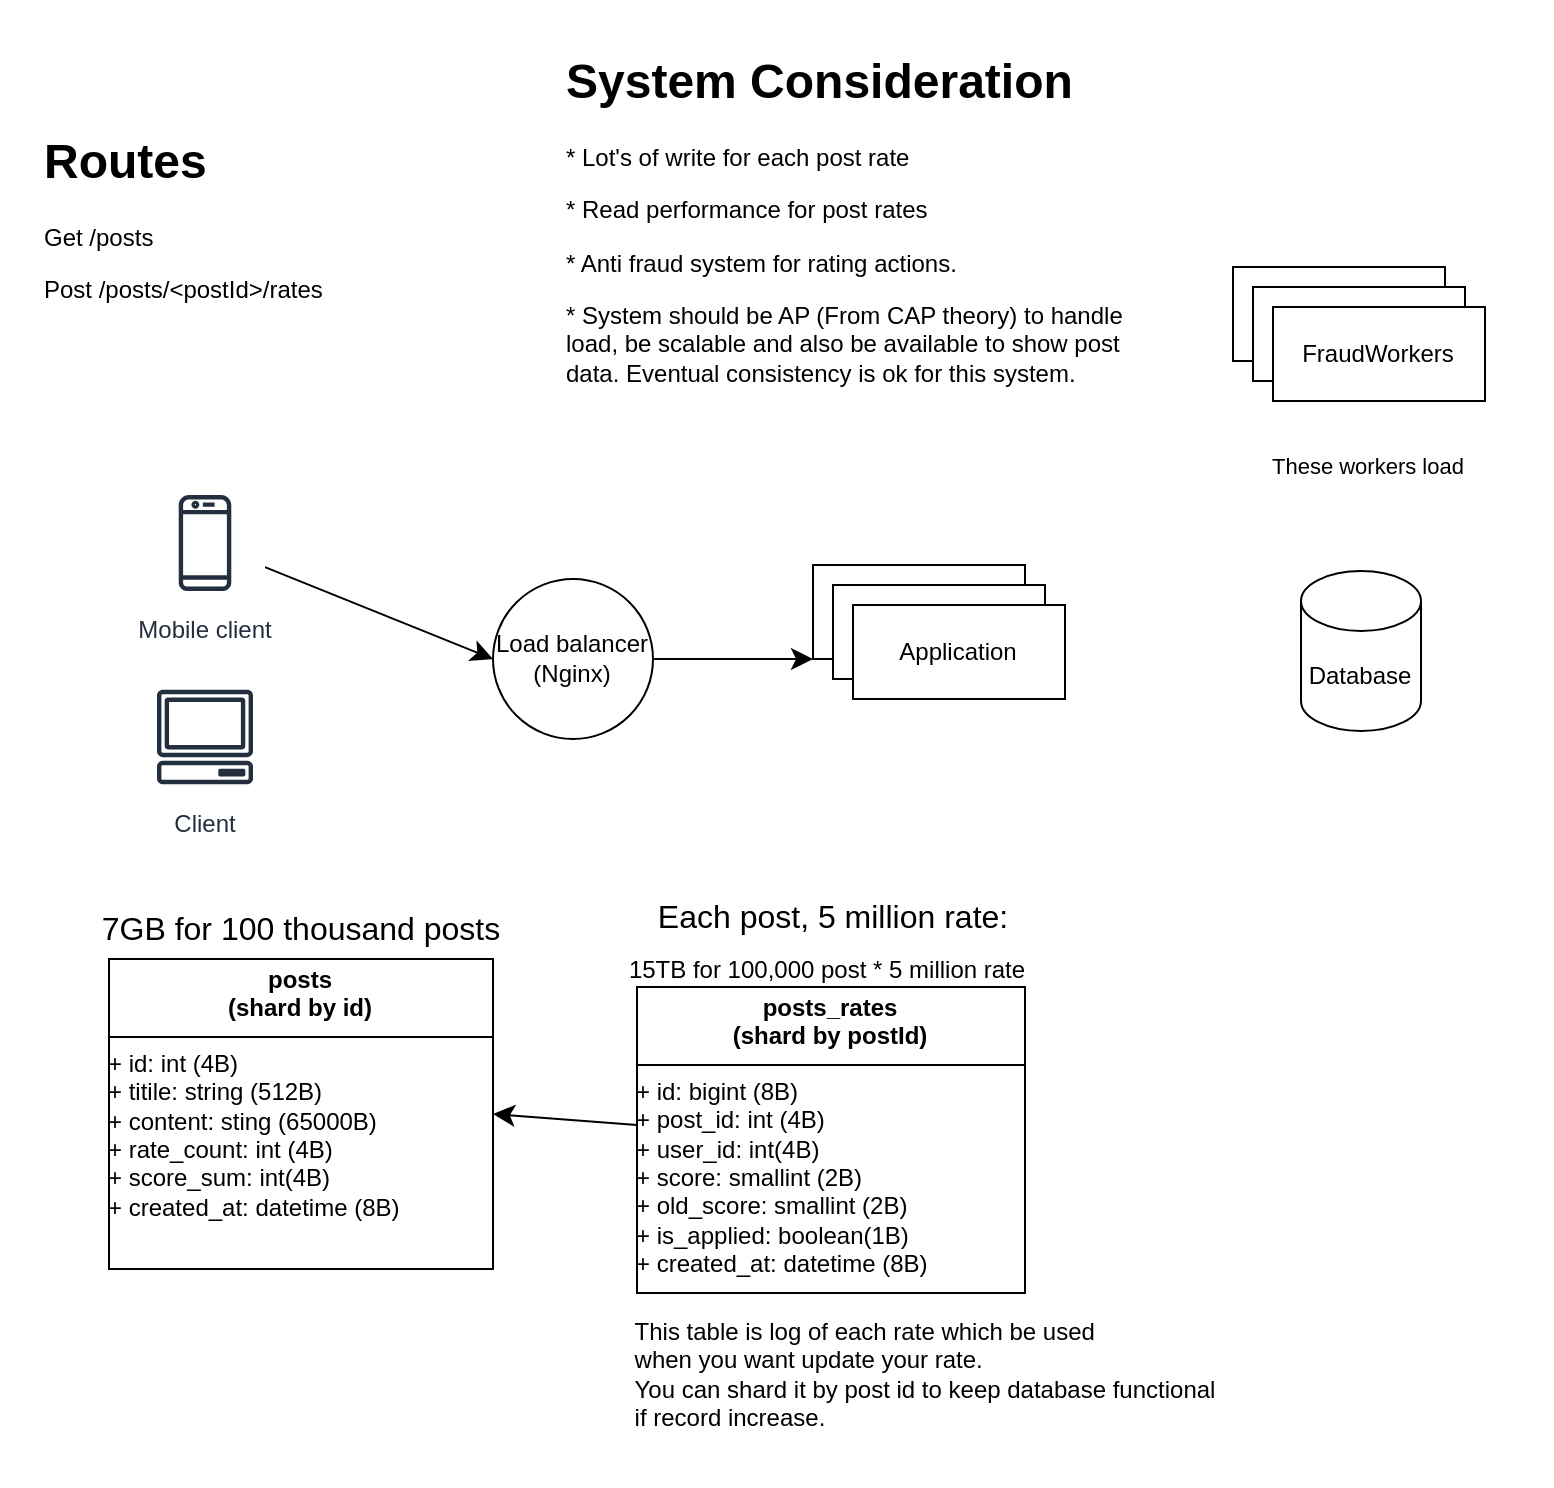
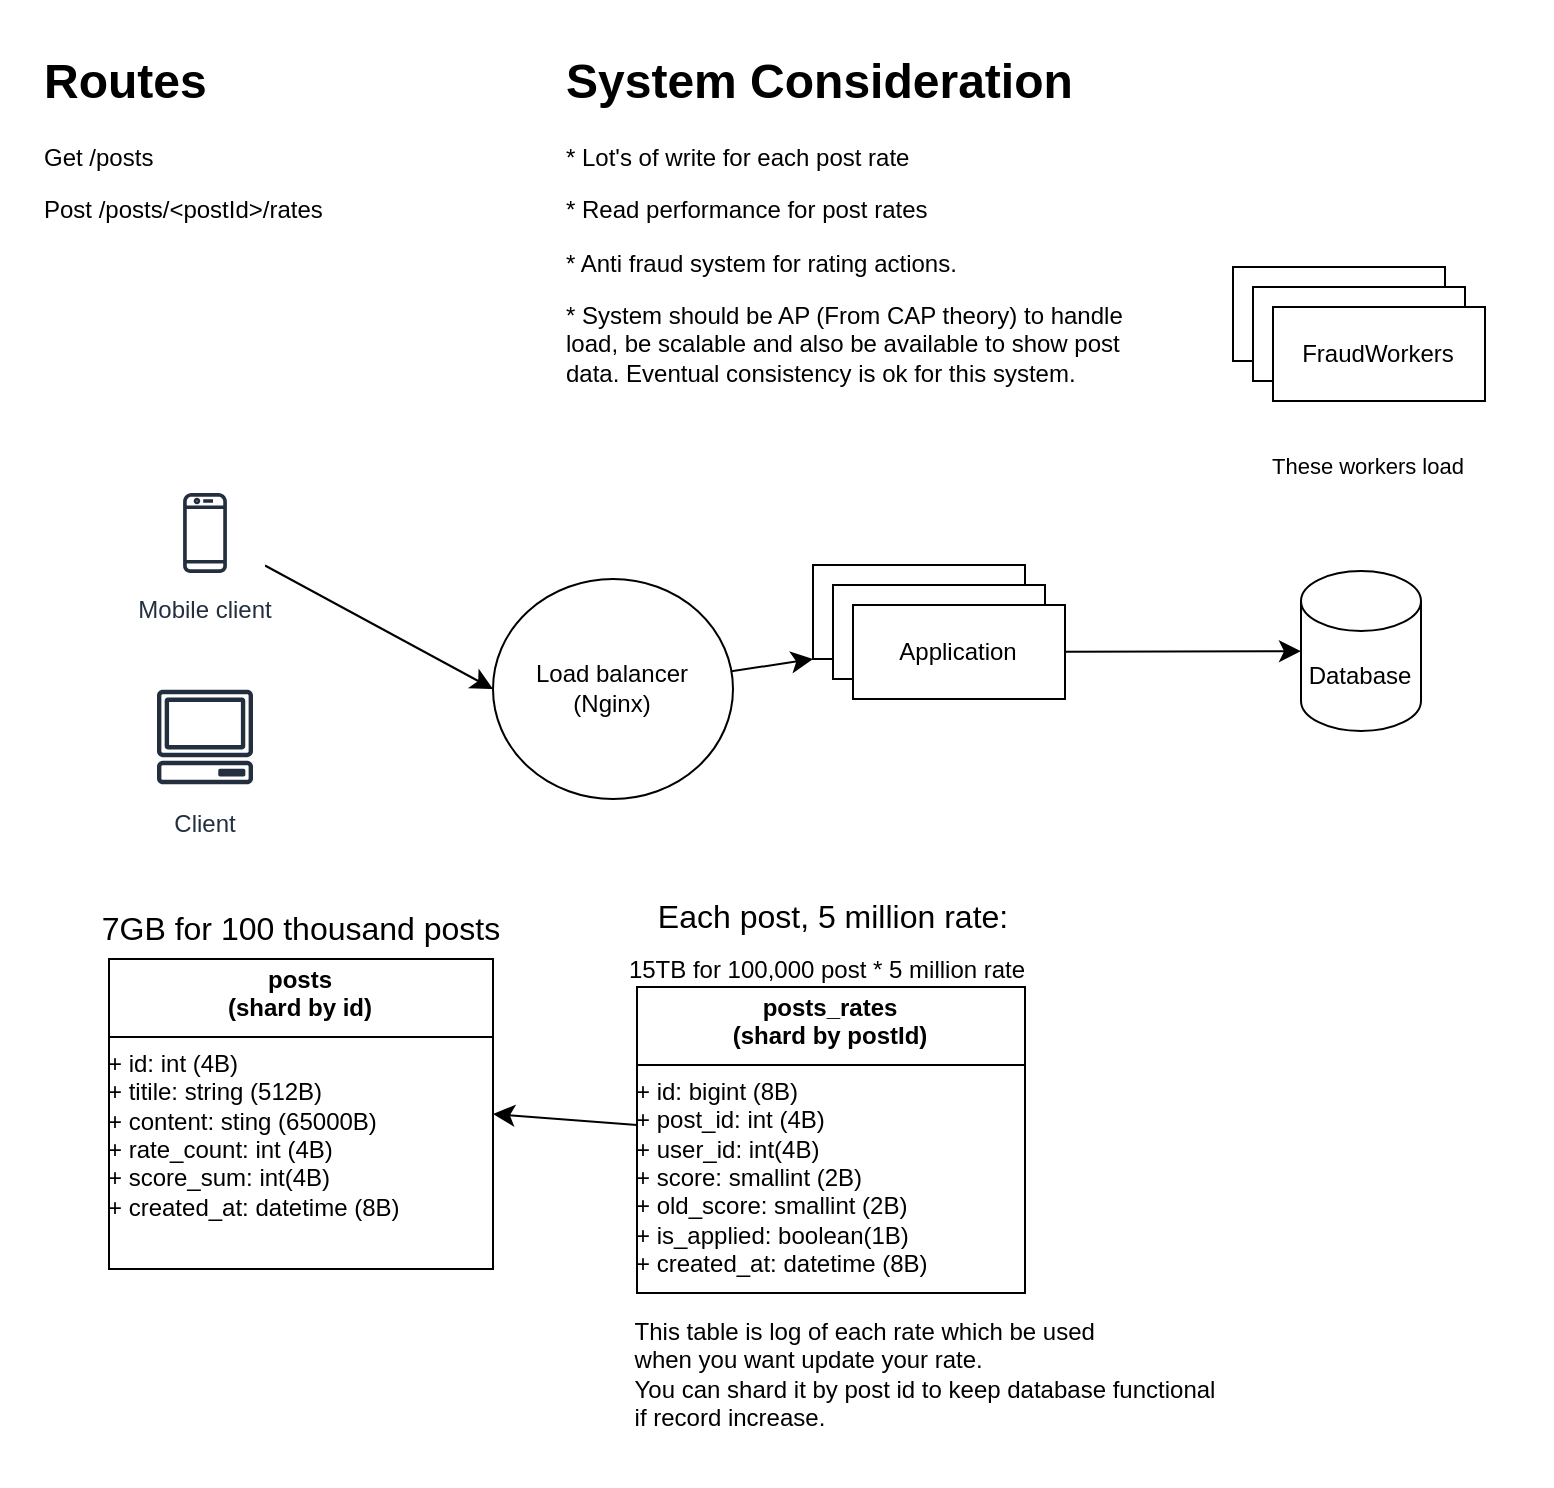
(221, 241) -> (221, 161)
(205, 543) -> (205, 533)
none -> (1176, 651)
(573, 659) -> (613, 689)
